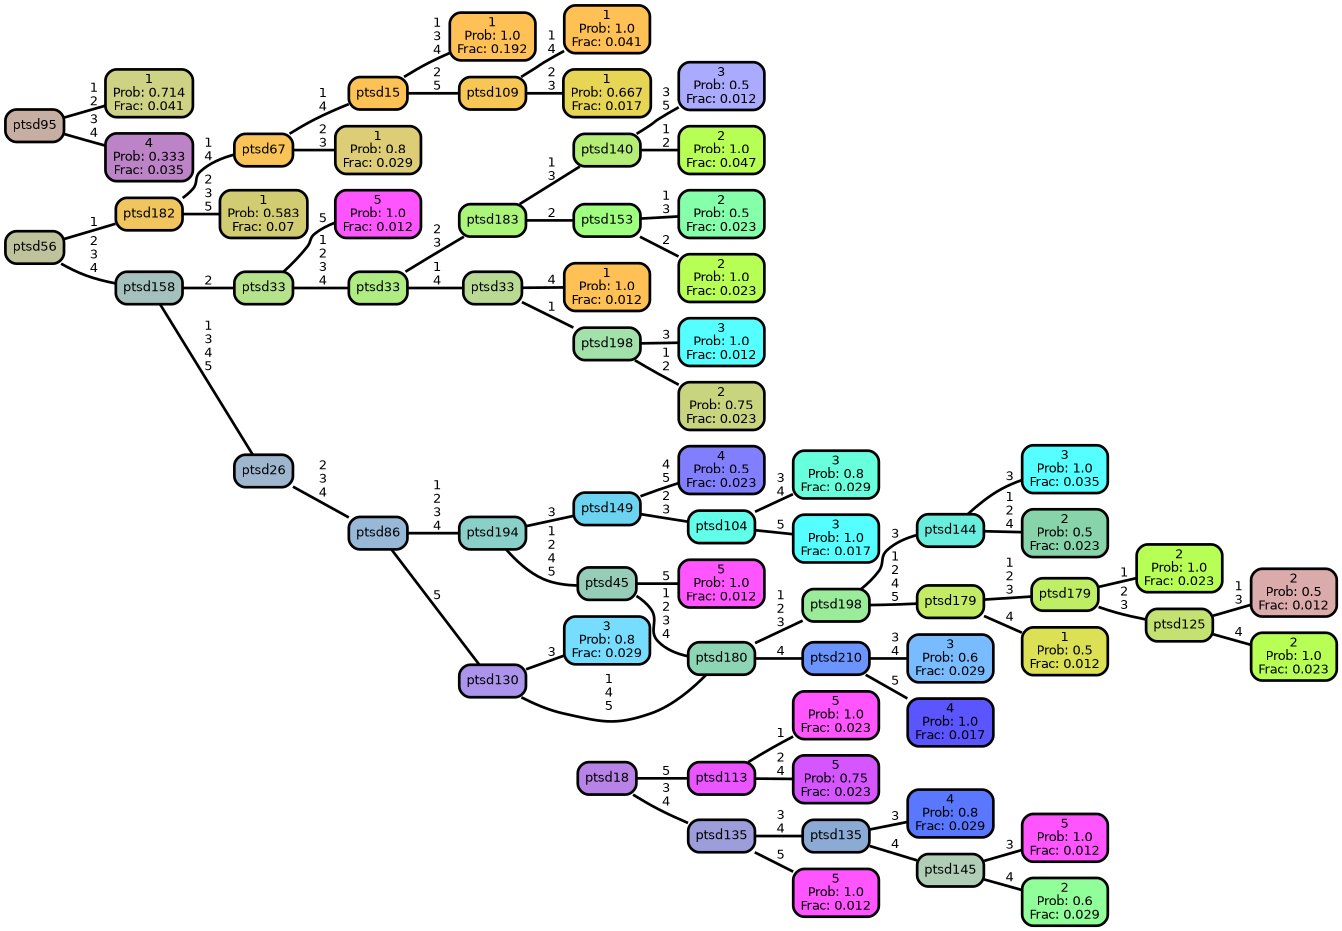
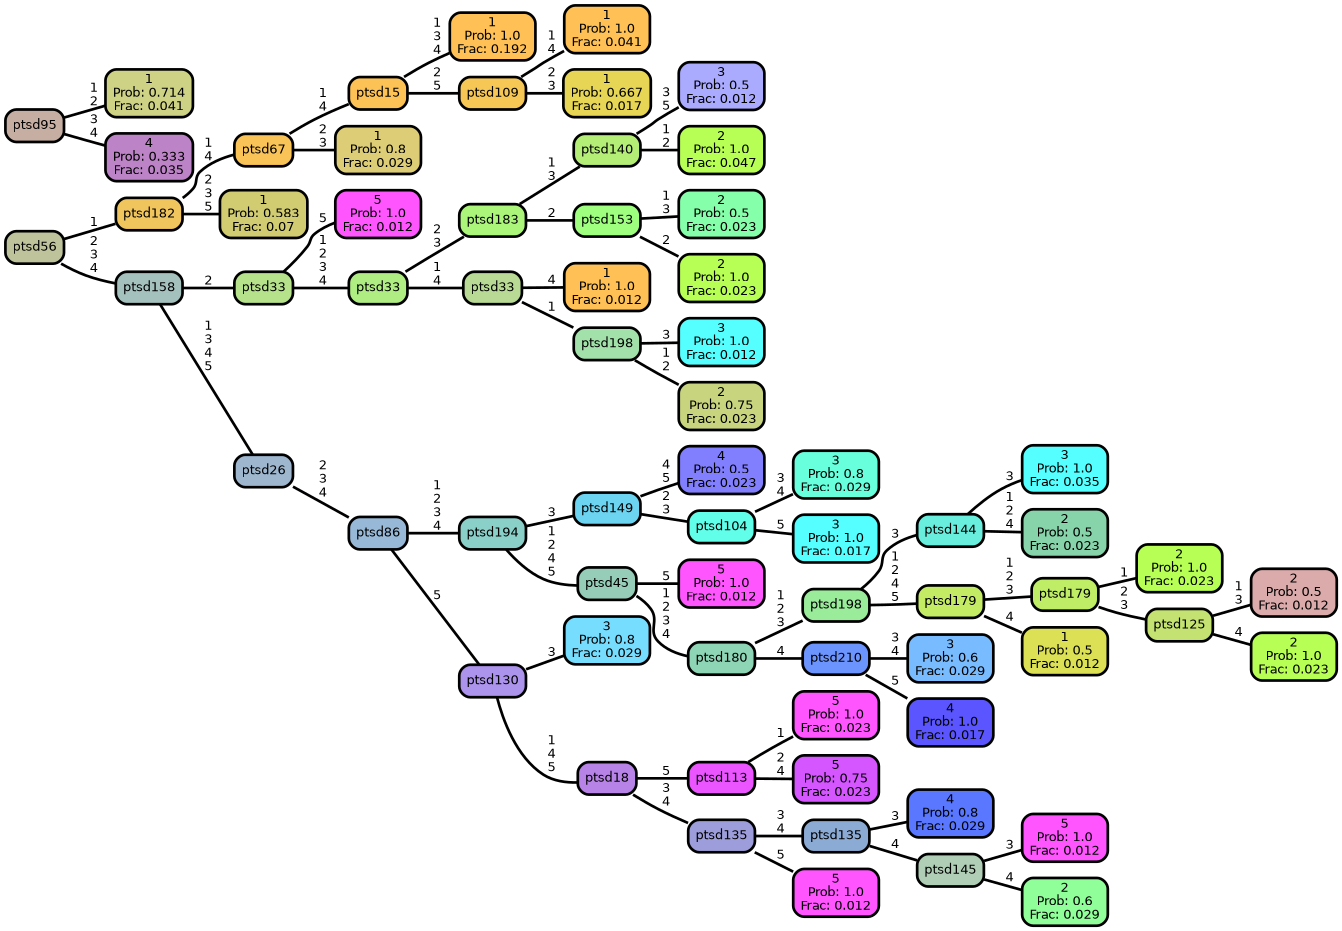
(619, 721) -> (523, 755)
